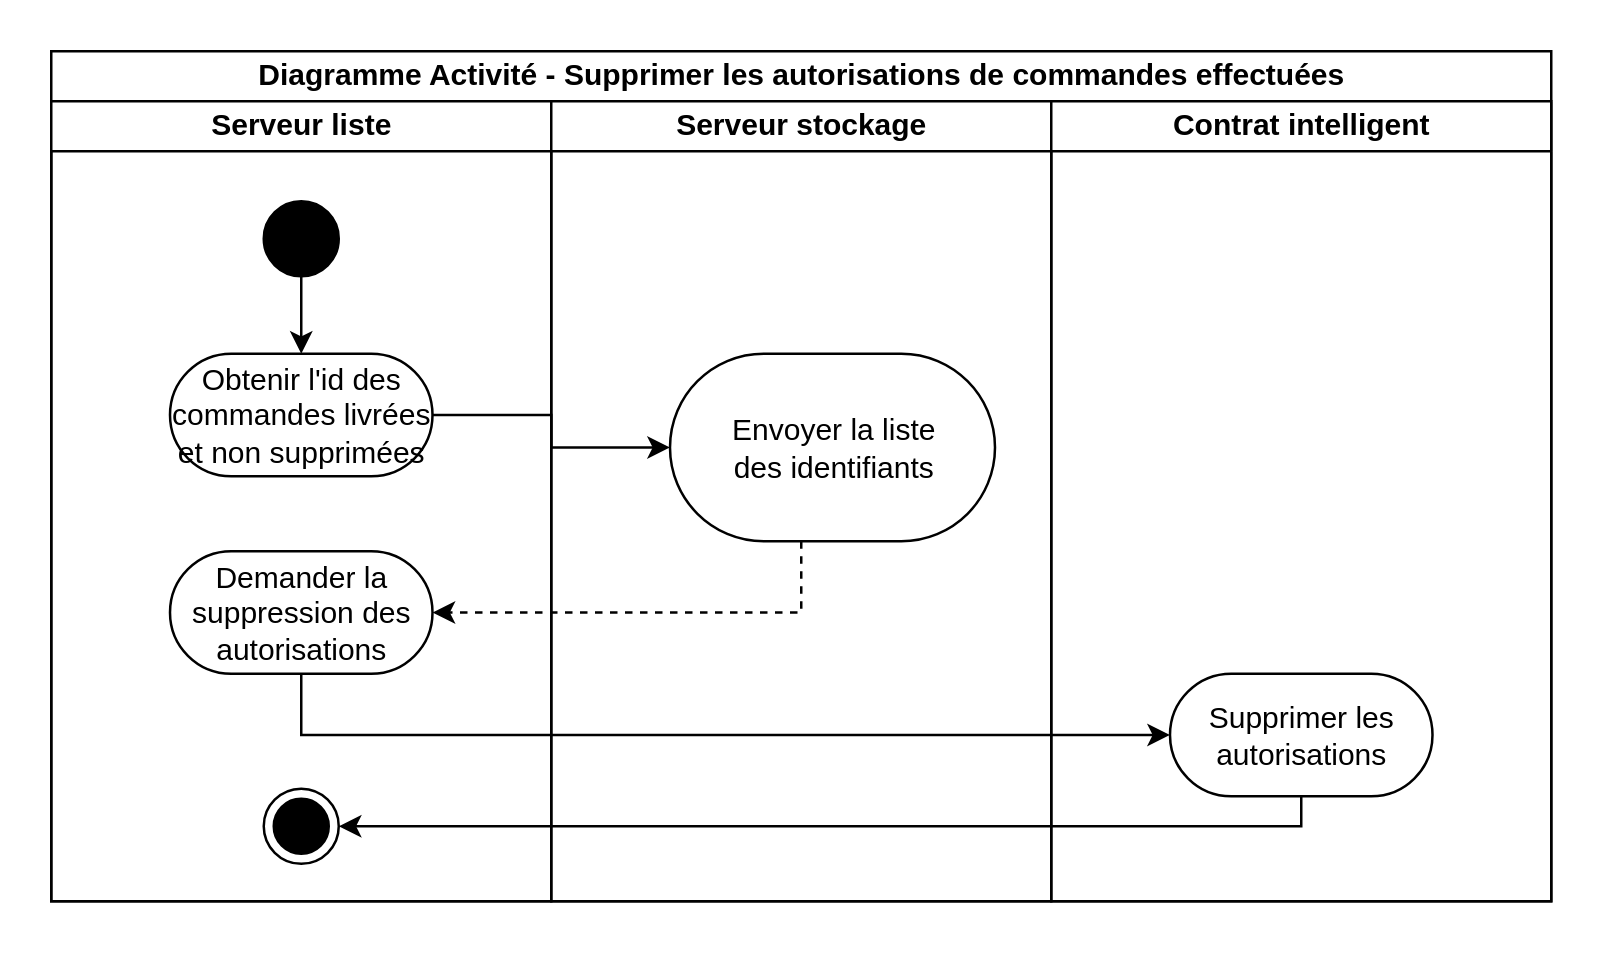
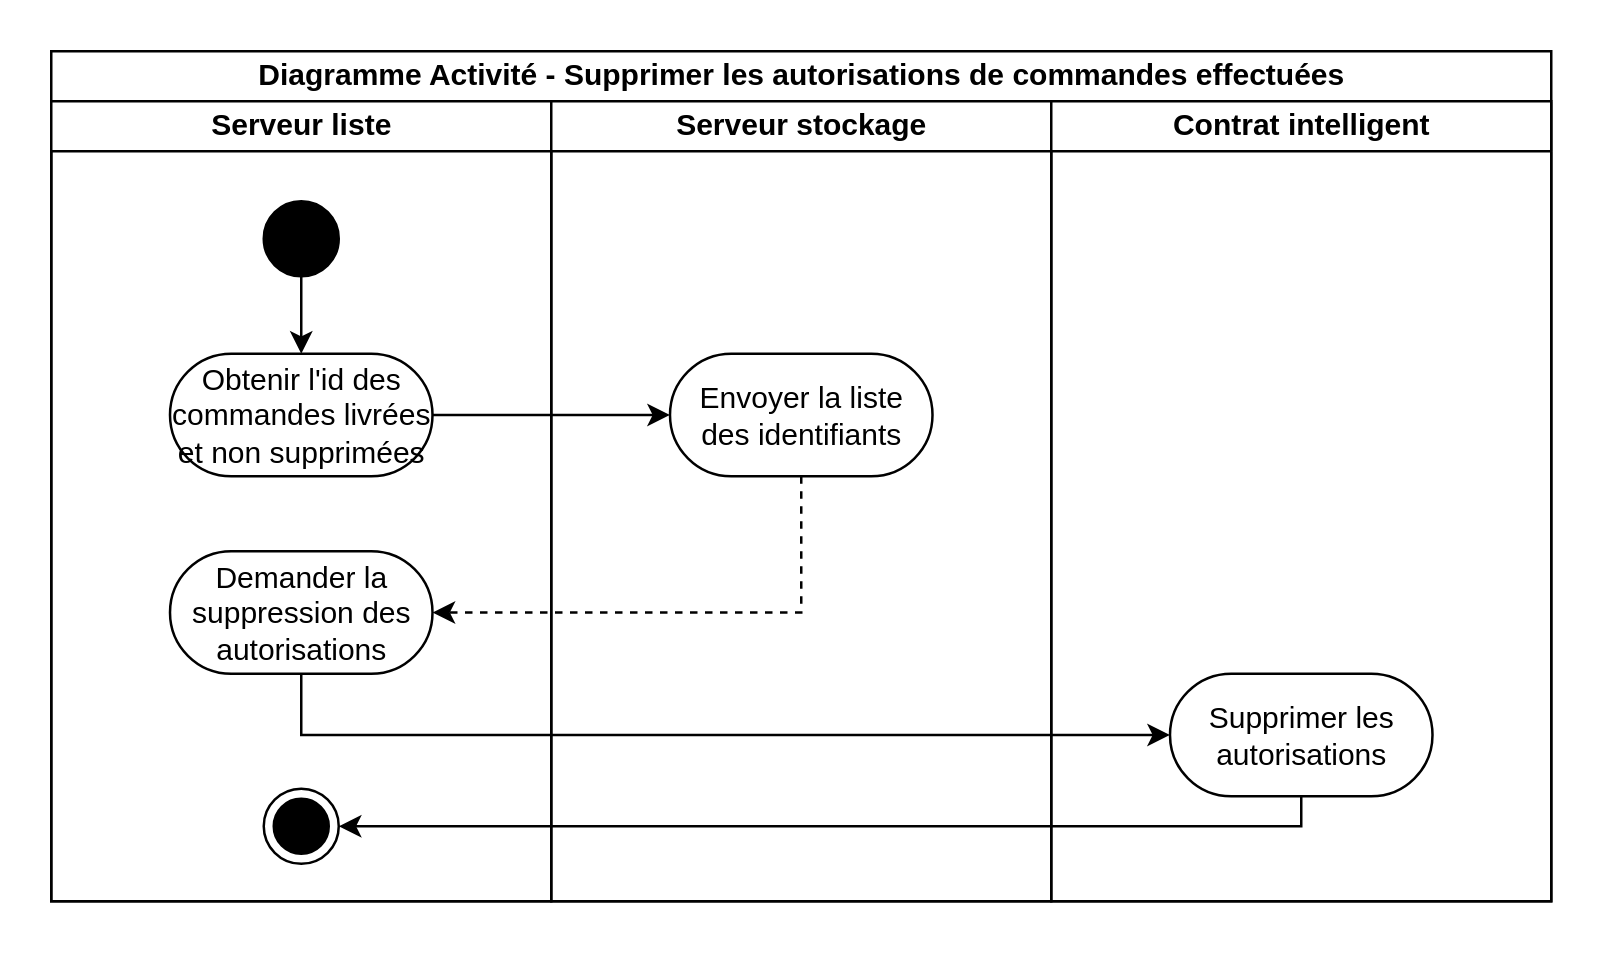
(833, 448) -> (801, 415)
